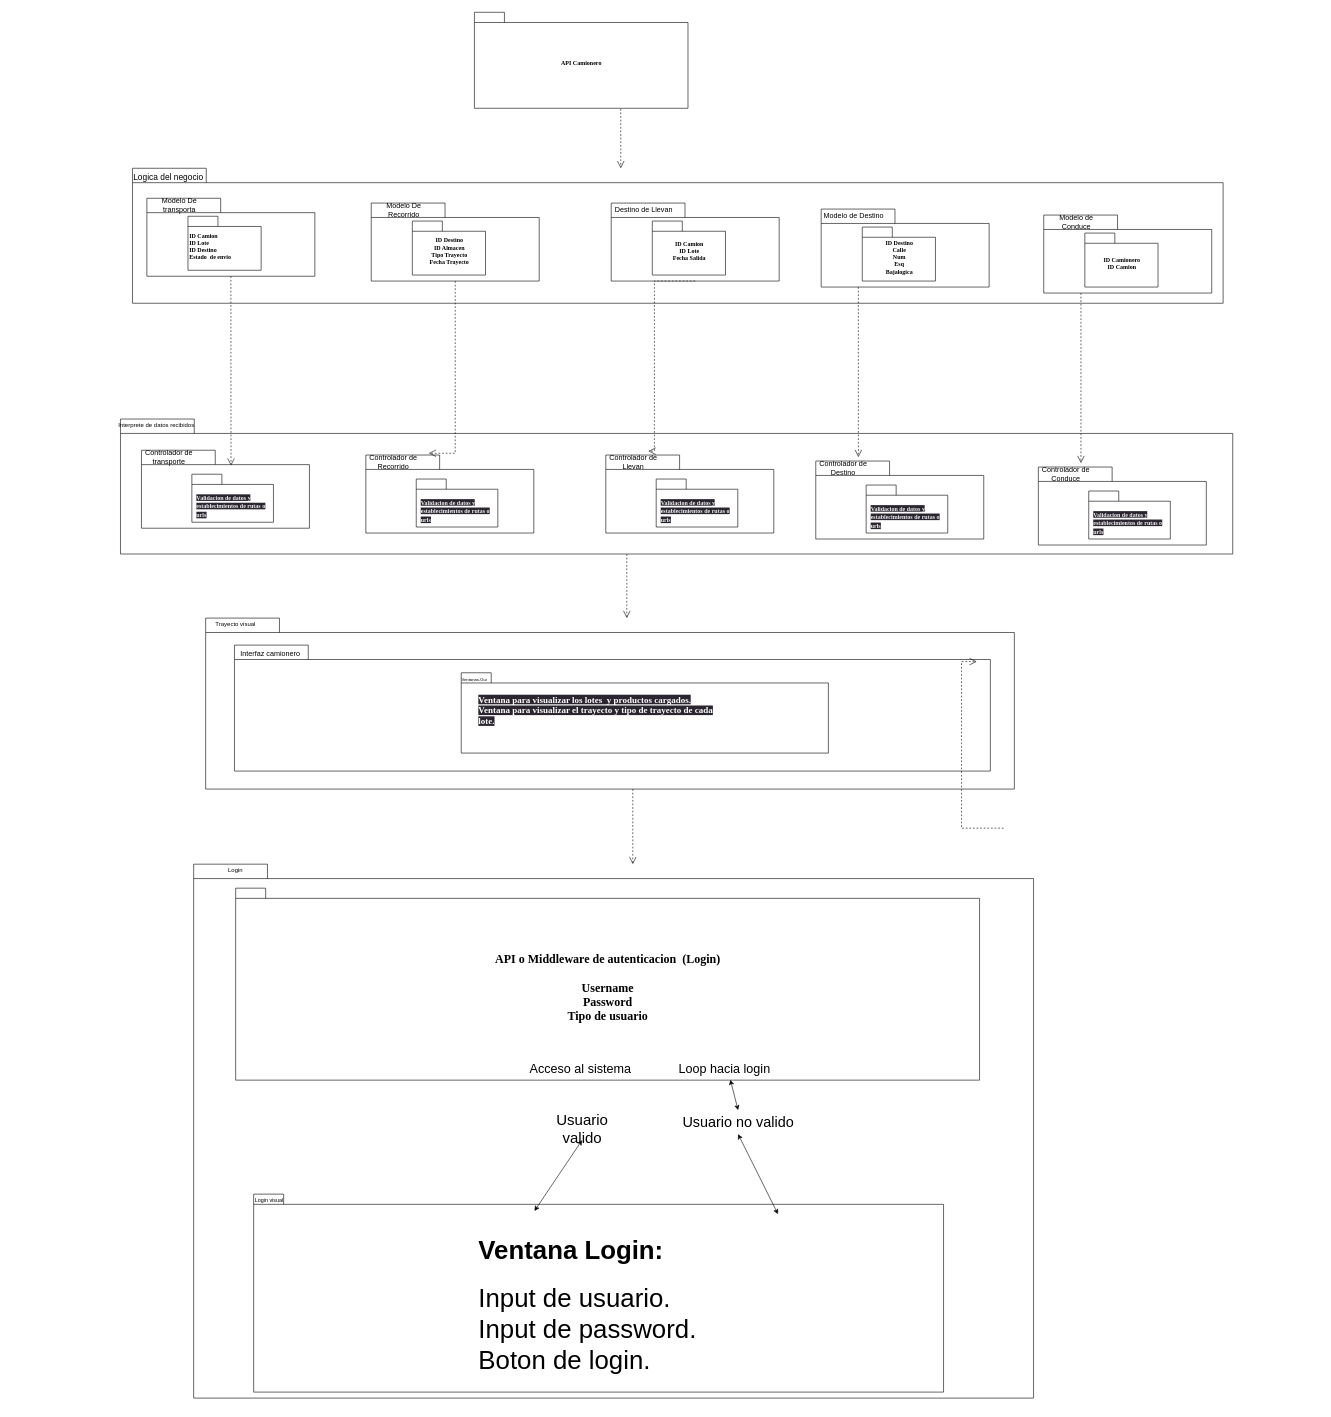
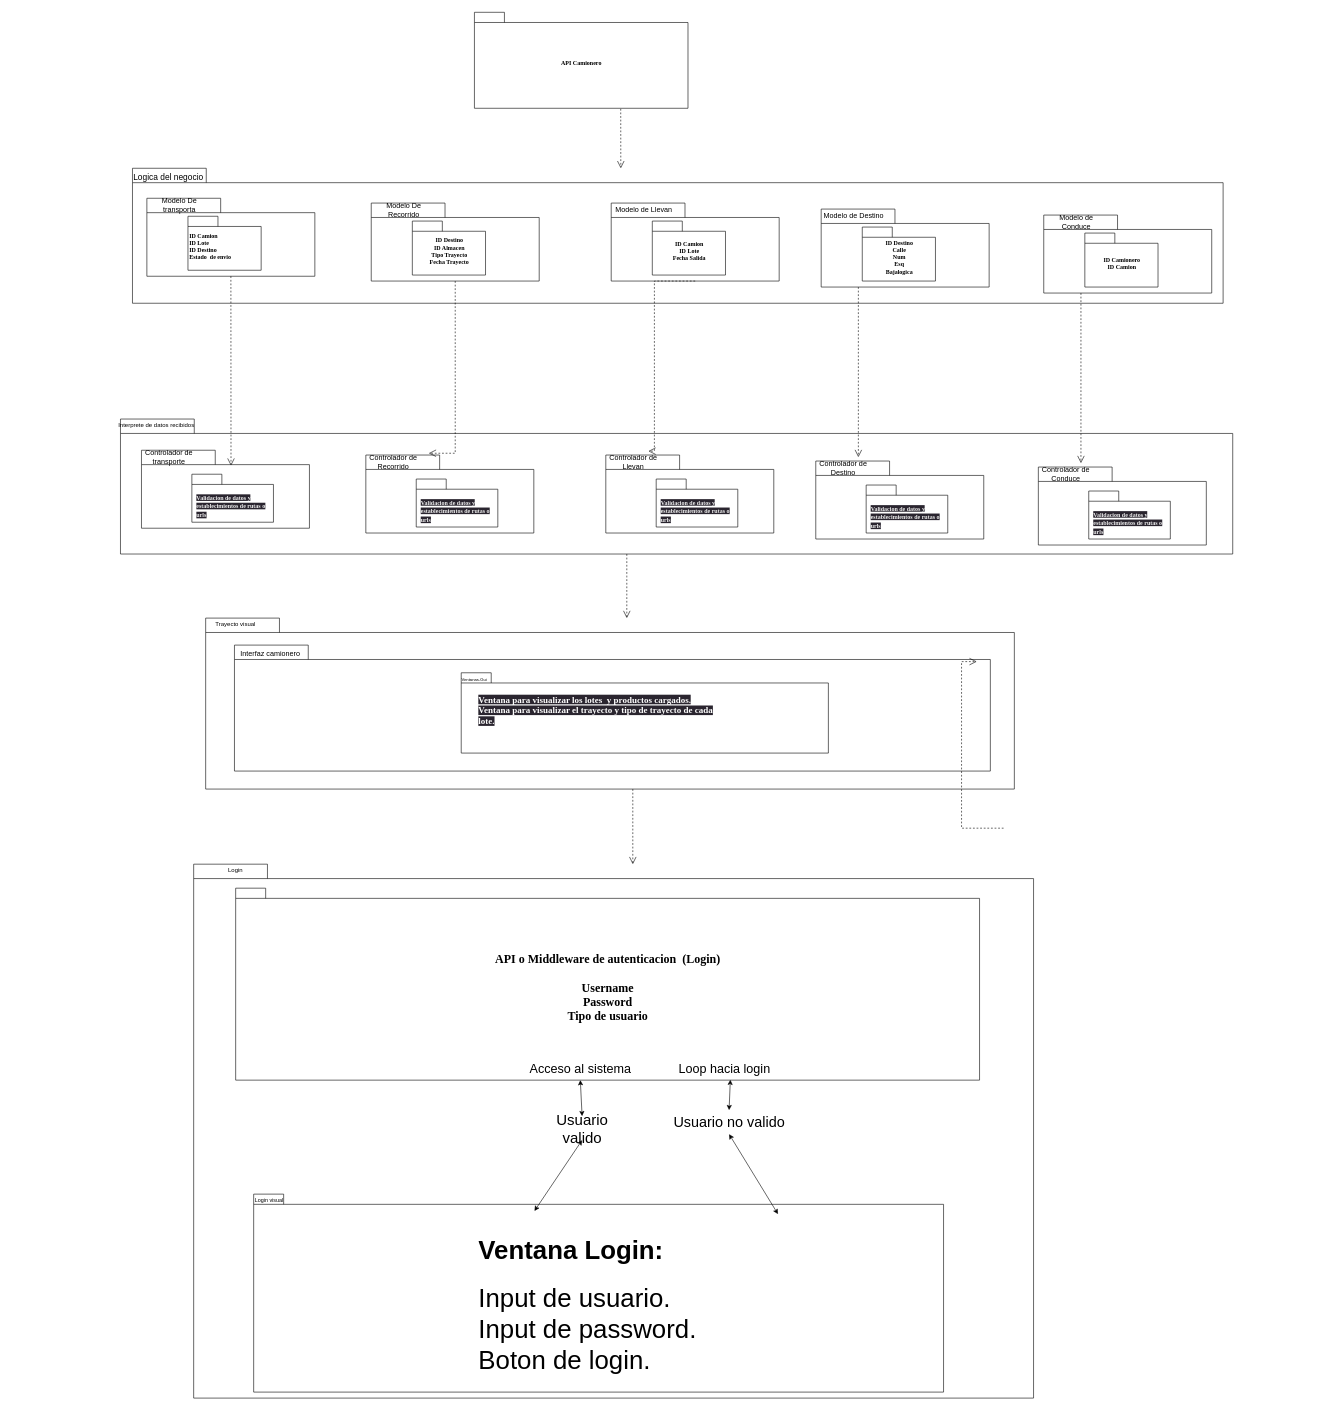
(644, 210) -> (644, 210)
none -> (582, 1106)
(738, 1122) -> (729, 1122)
